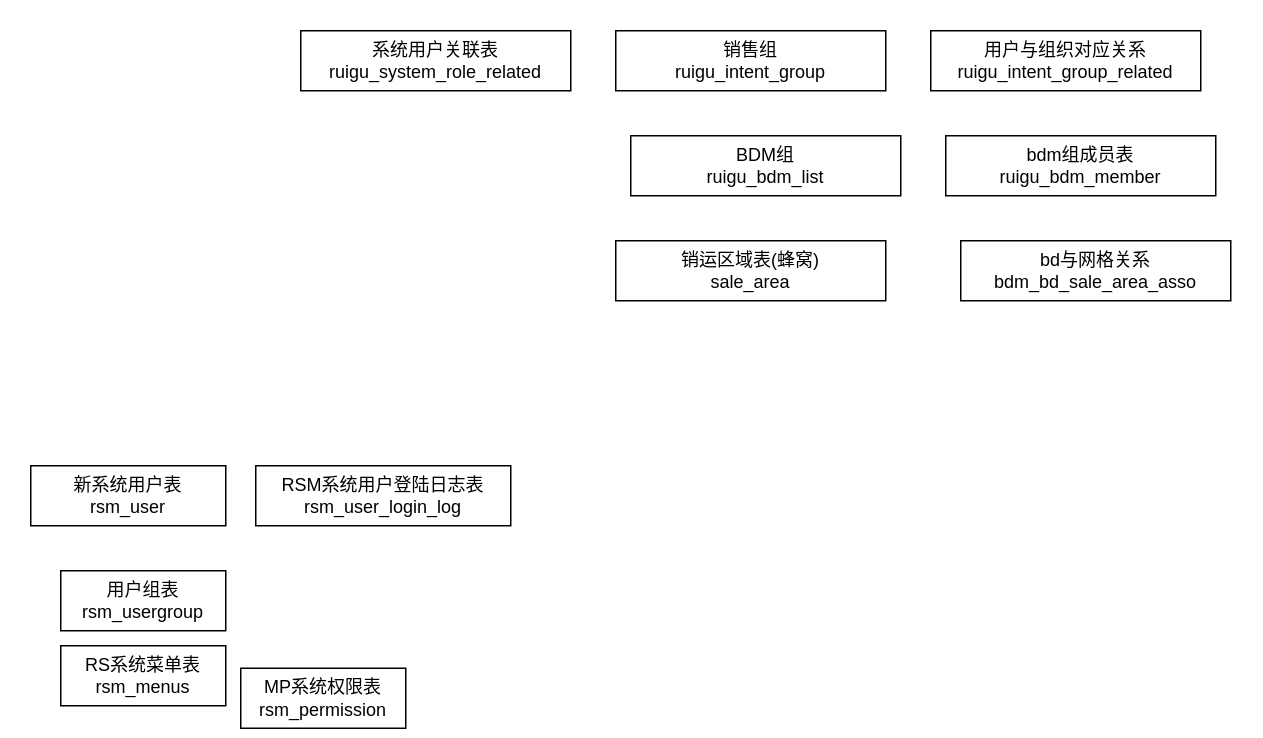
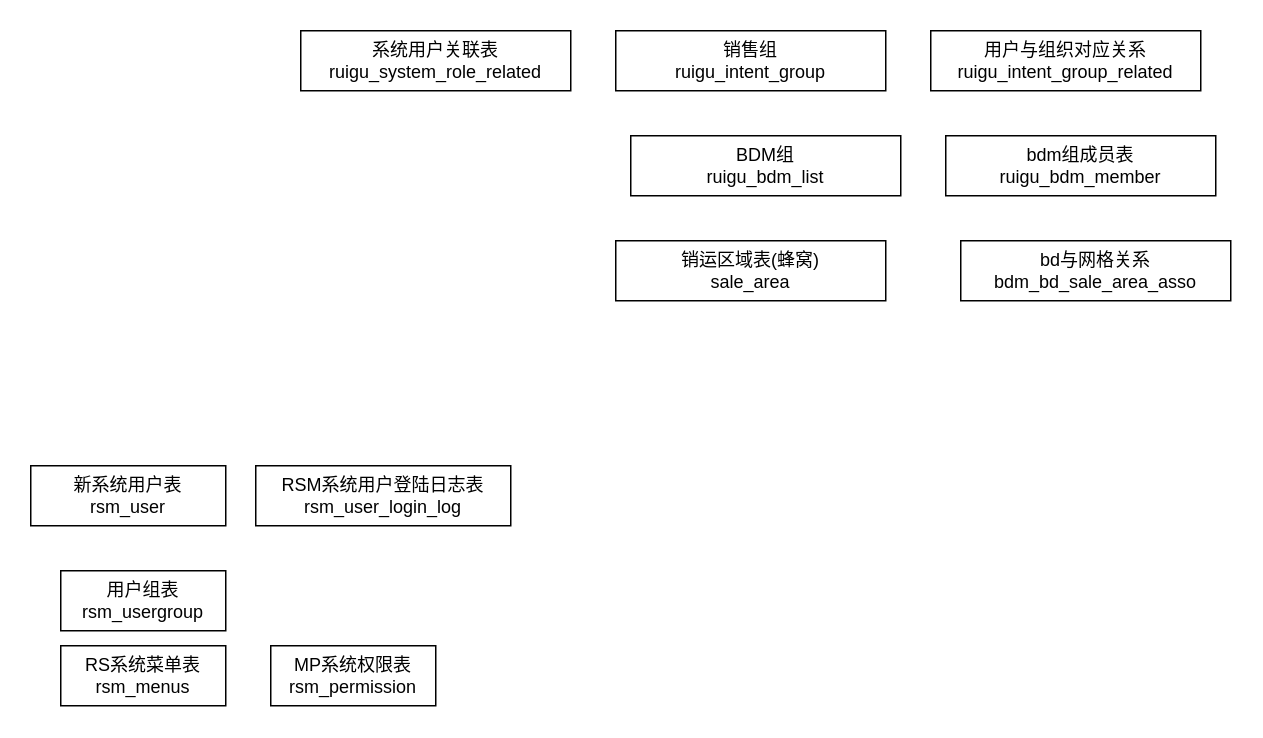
(323, 698) -> (353, 676)
